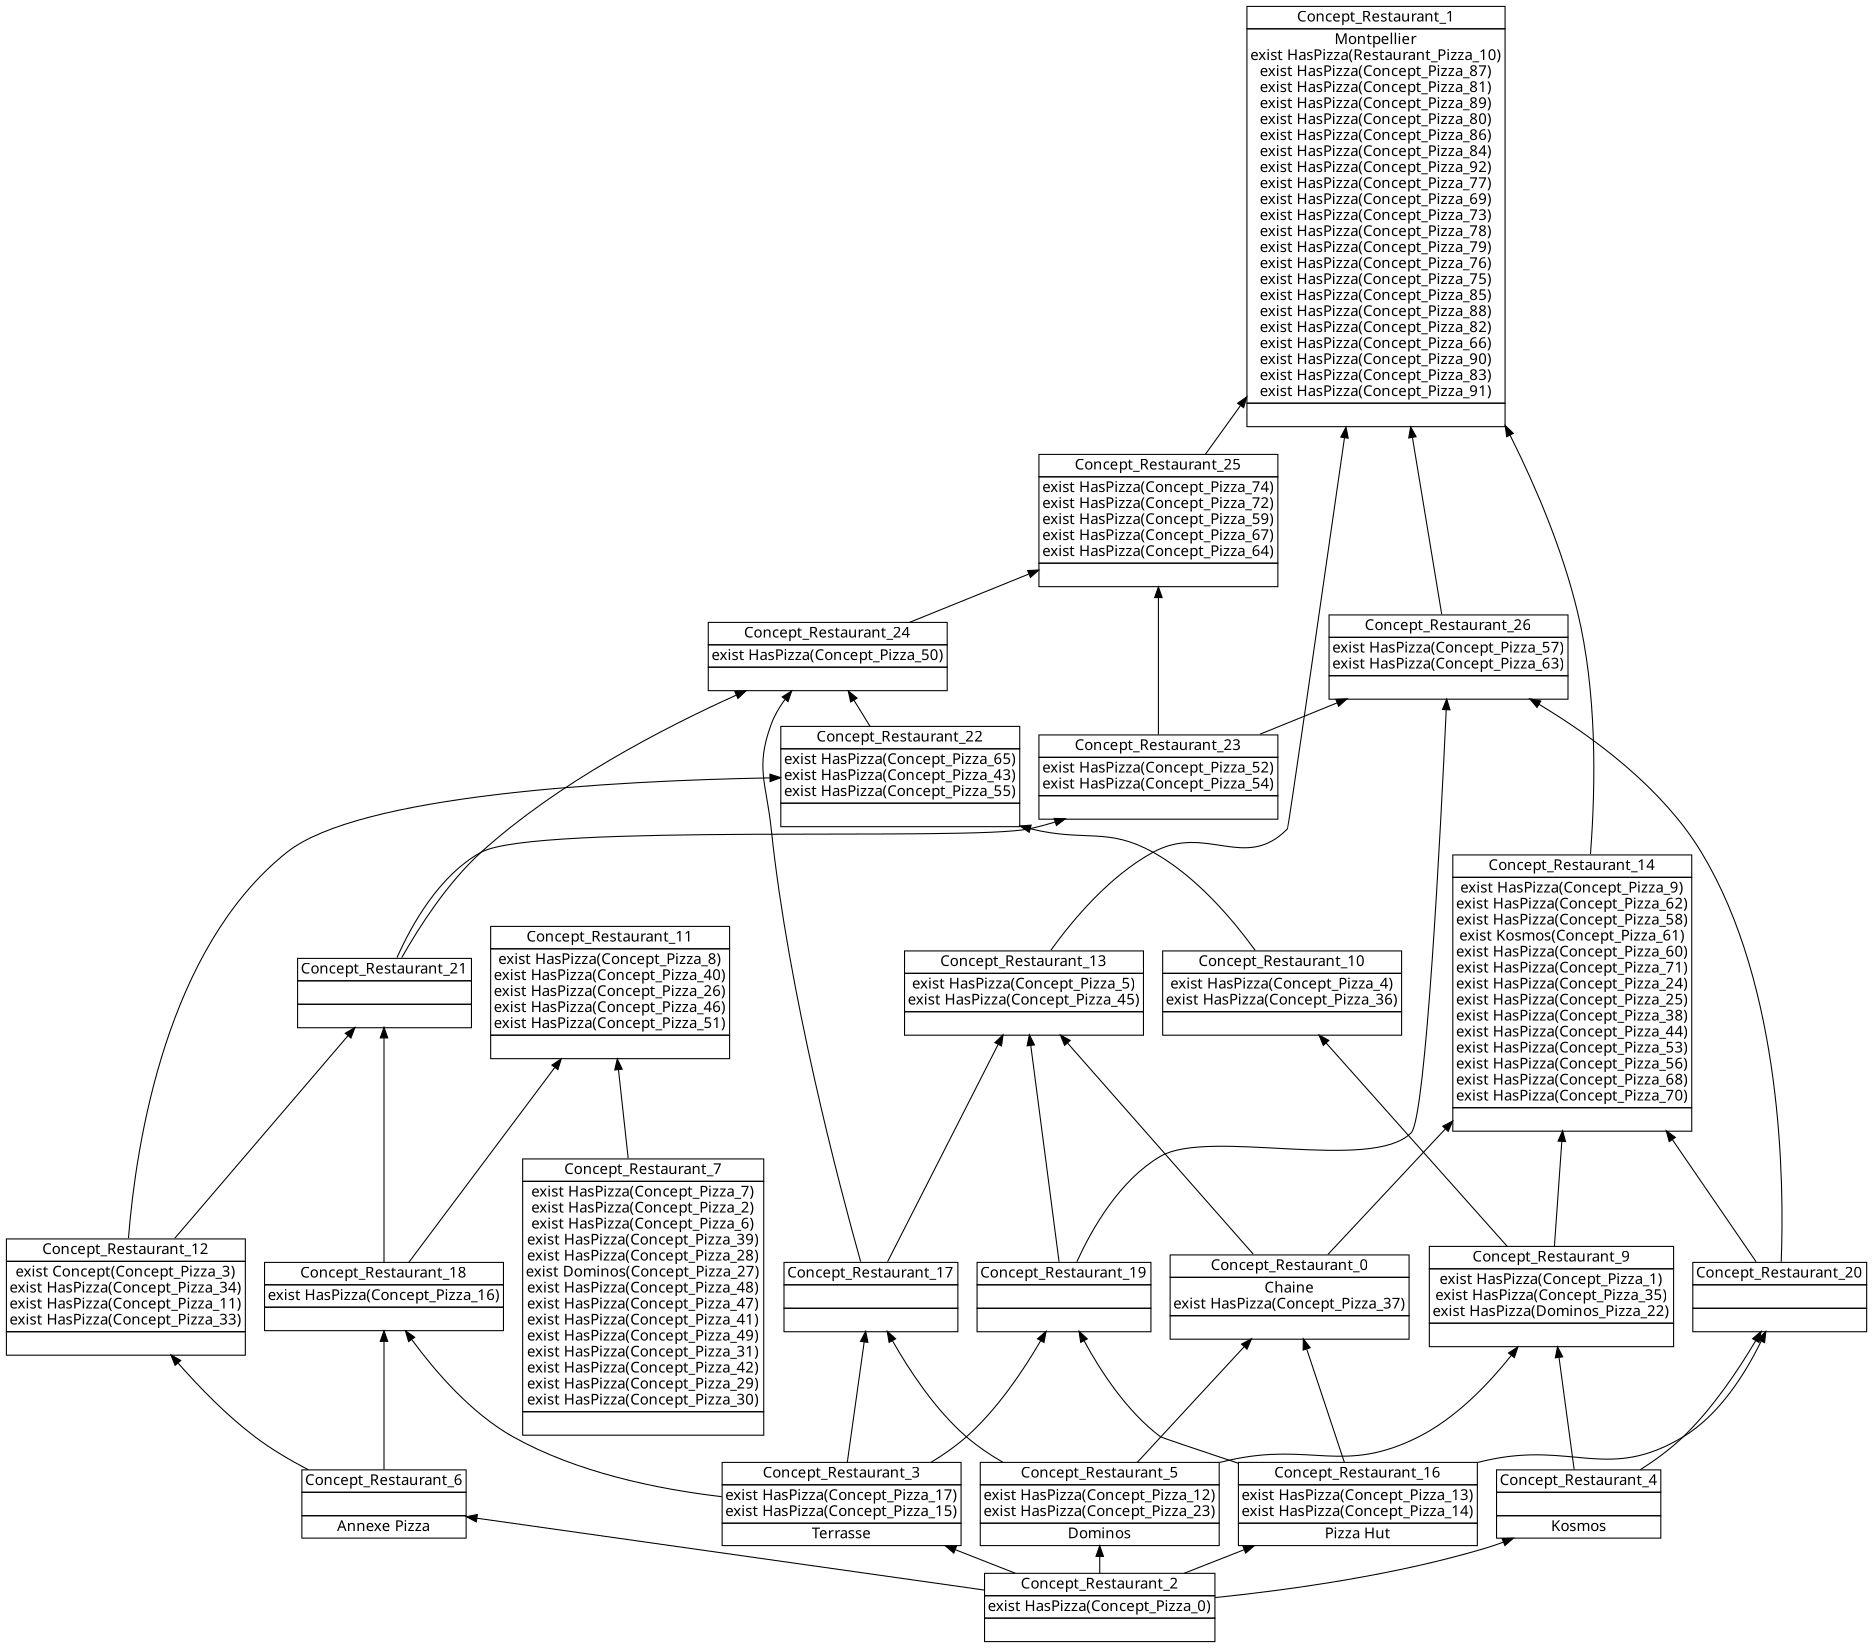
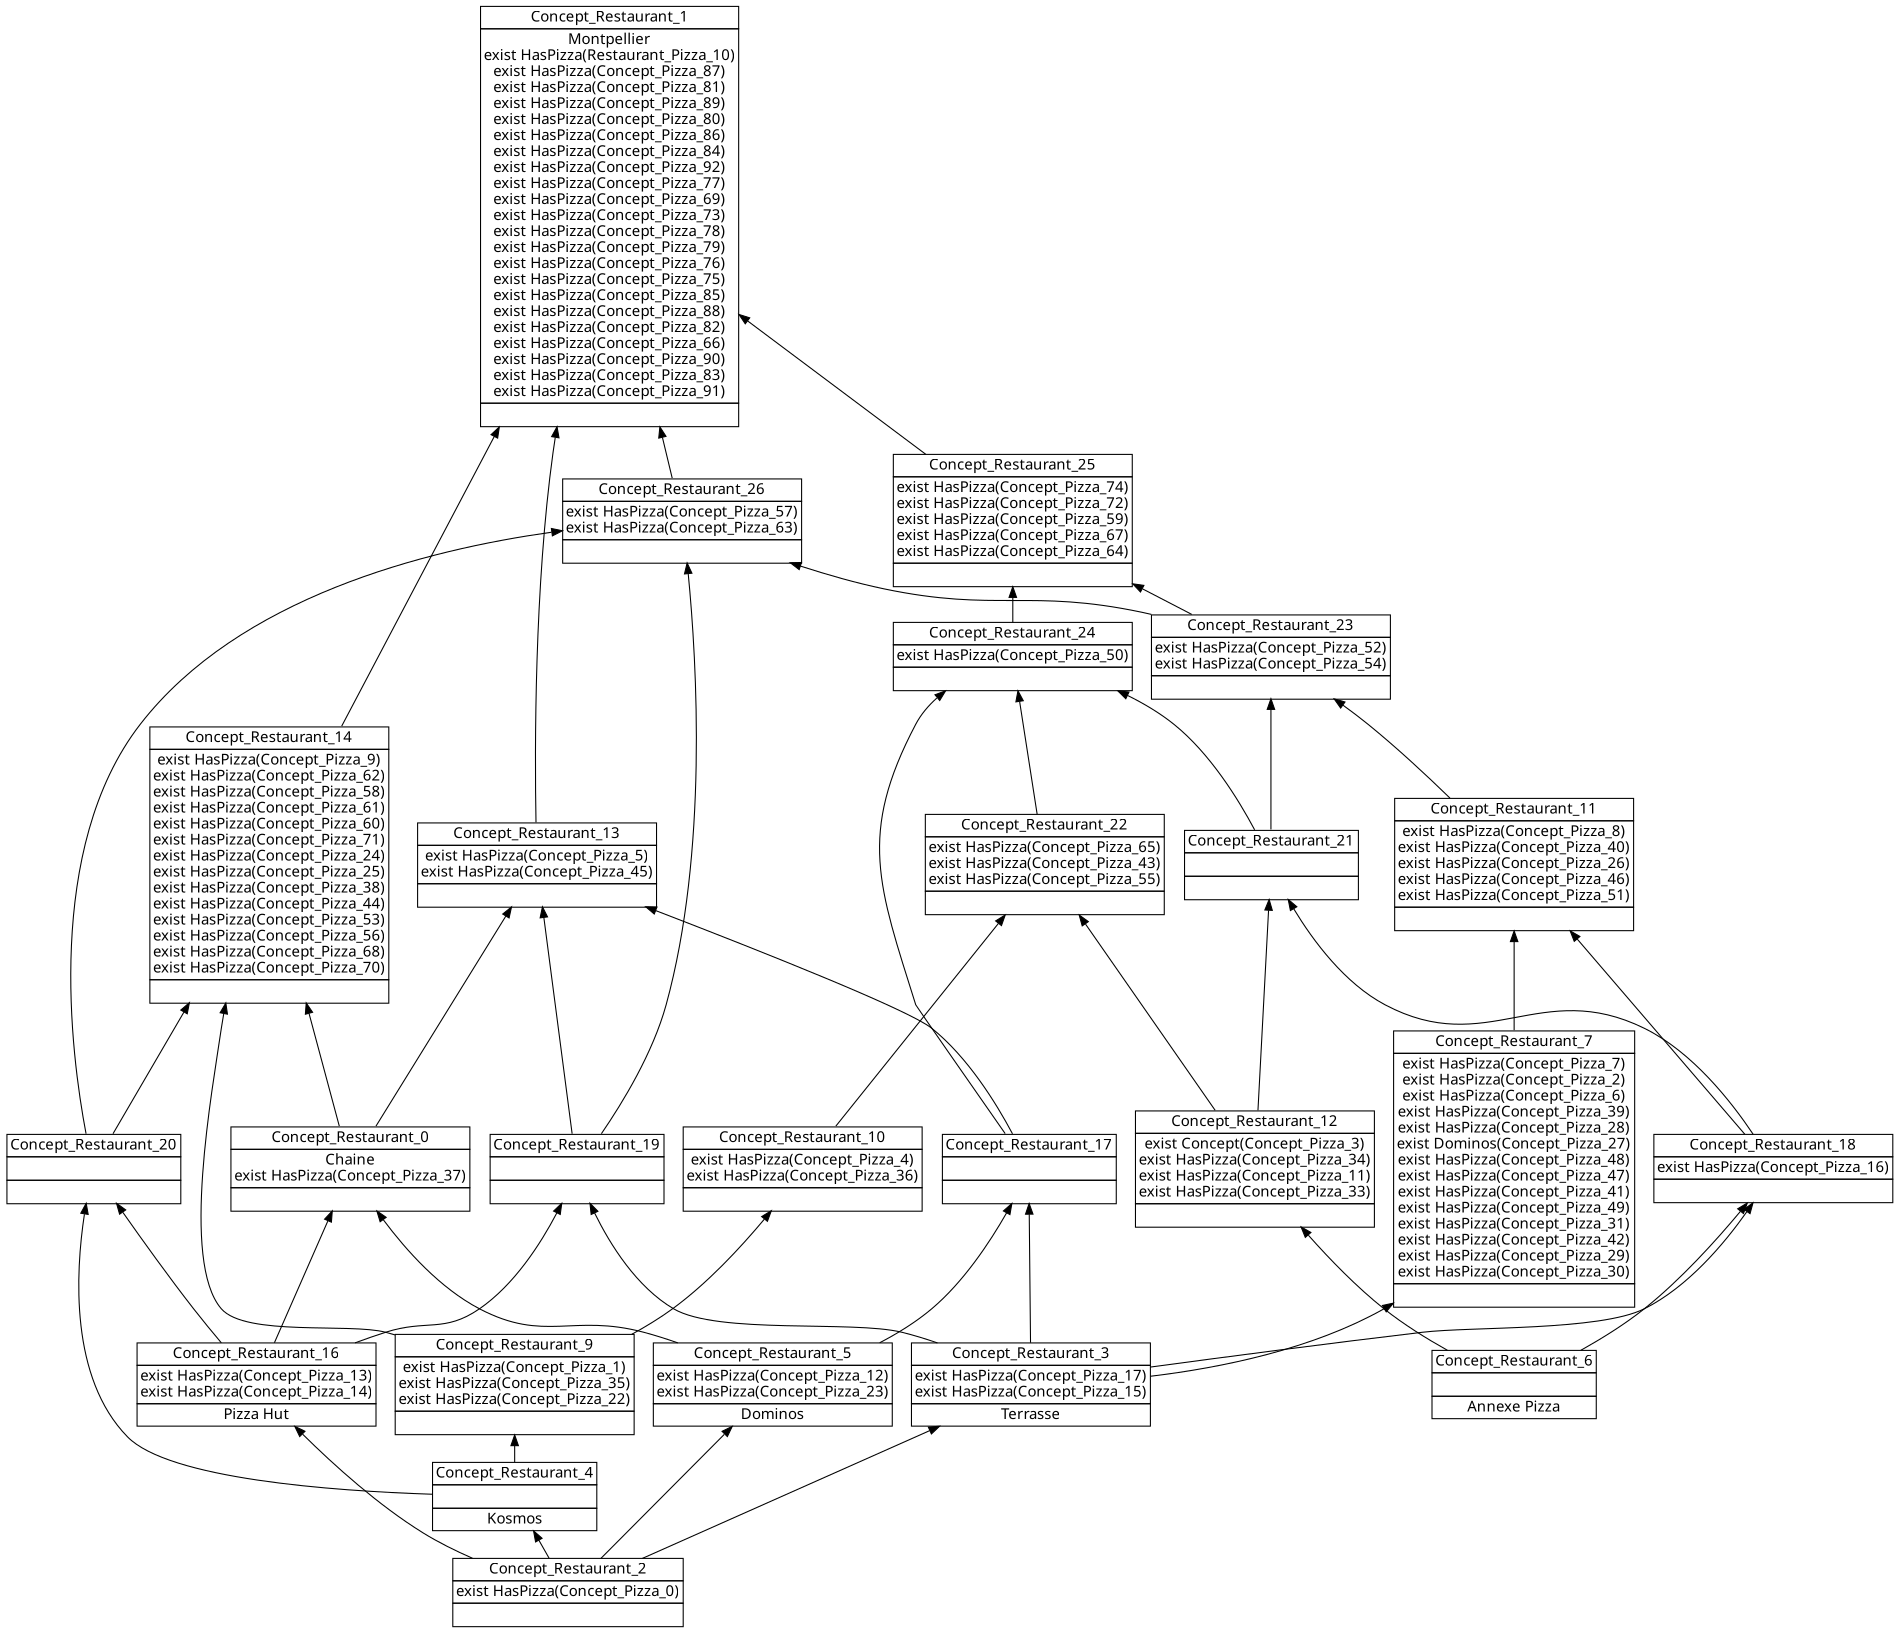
none -> (1398, 750)
(1572, 936) -> (269, 808)
(1551, 1311) -> (515, 1399)
none -> (1229, 1363)
(1382, 1451) -> none
(731, 1554) -> none
